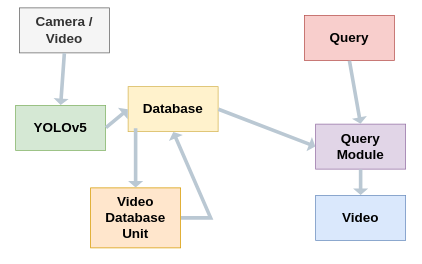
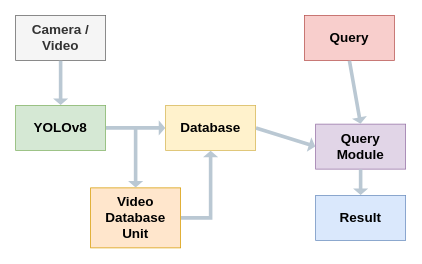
(64, 30) -> (60, 38)
(173, 109) -> (210, 128)
(60, 128) -> (60, 128)
(360, 218) -> (360, 218)
